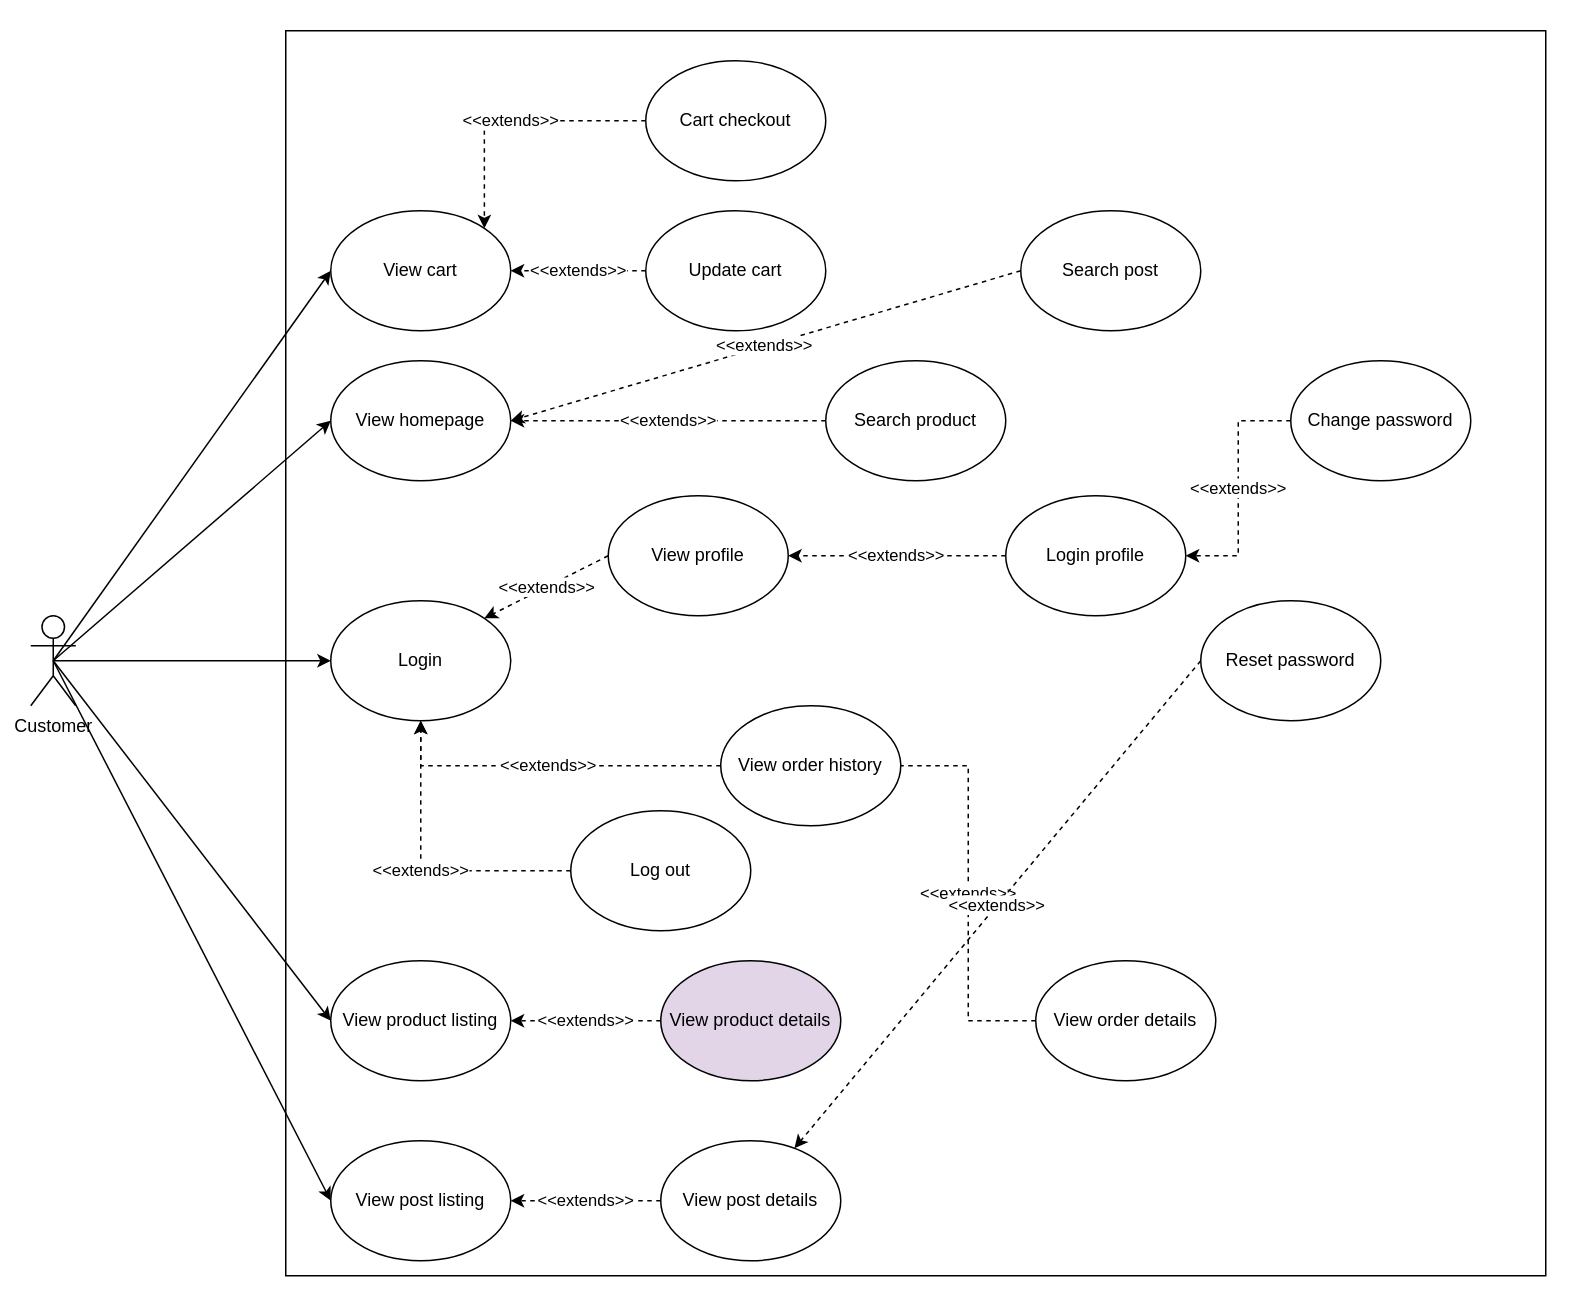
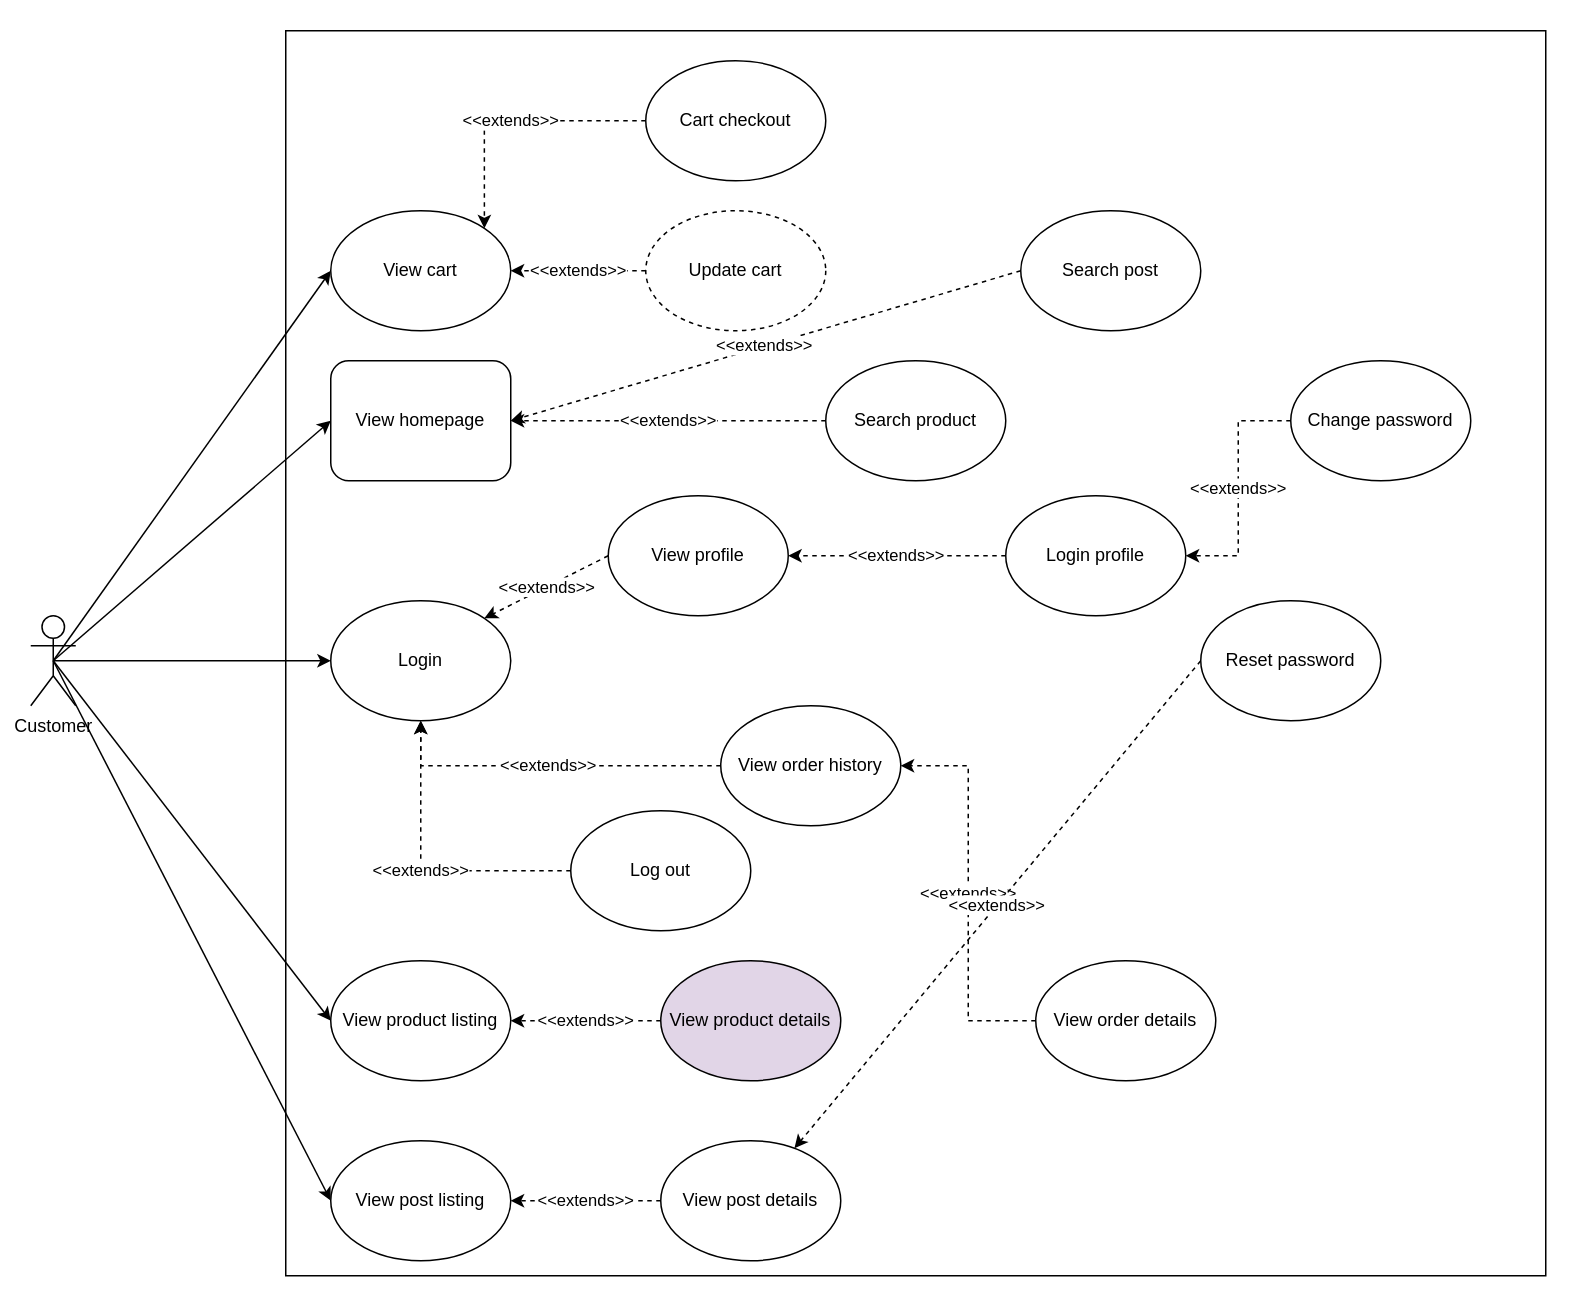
(736, 271) -> (736, 271)
(421, 421) -> (421, 421)
(907, 766) -> (912, 766)
